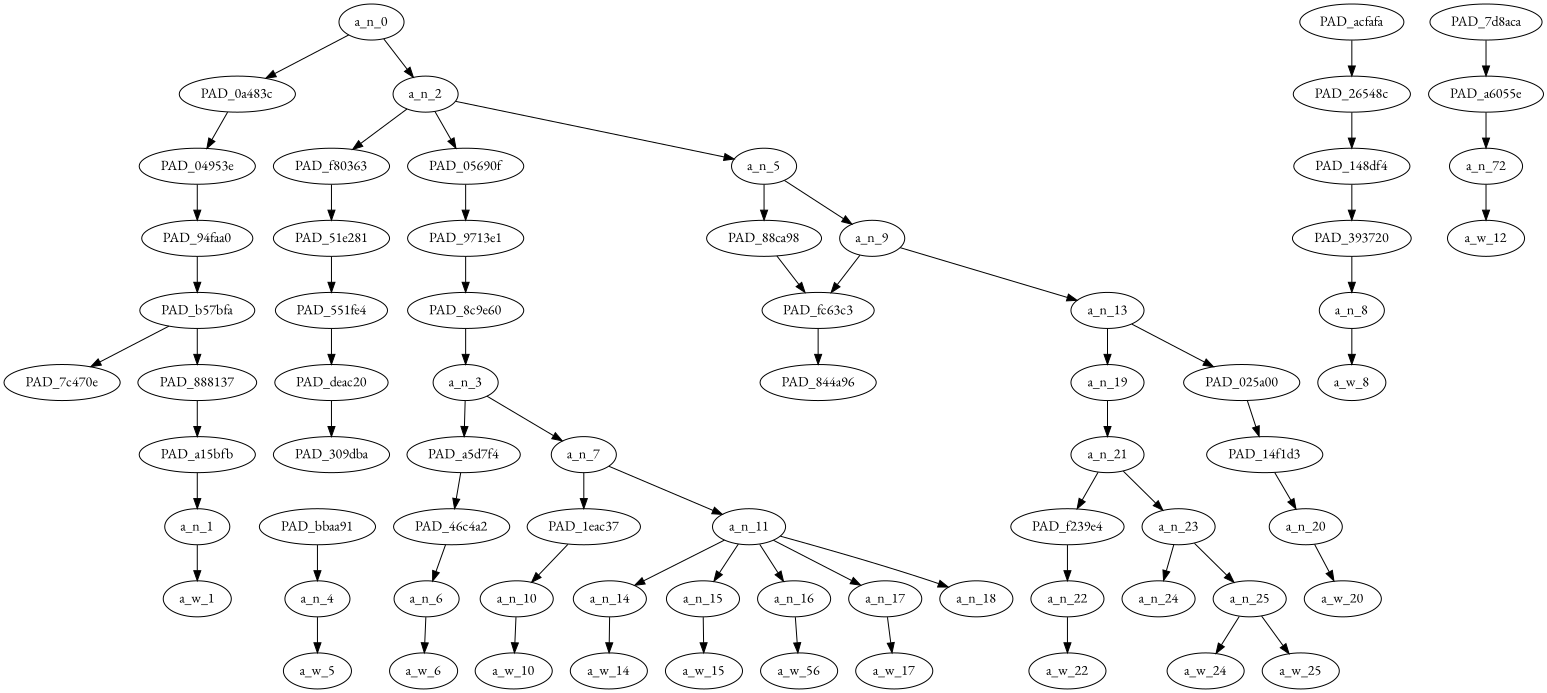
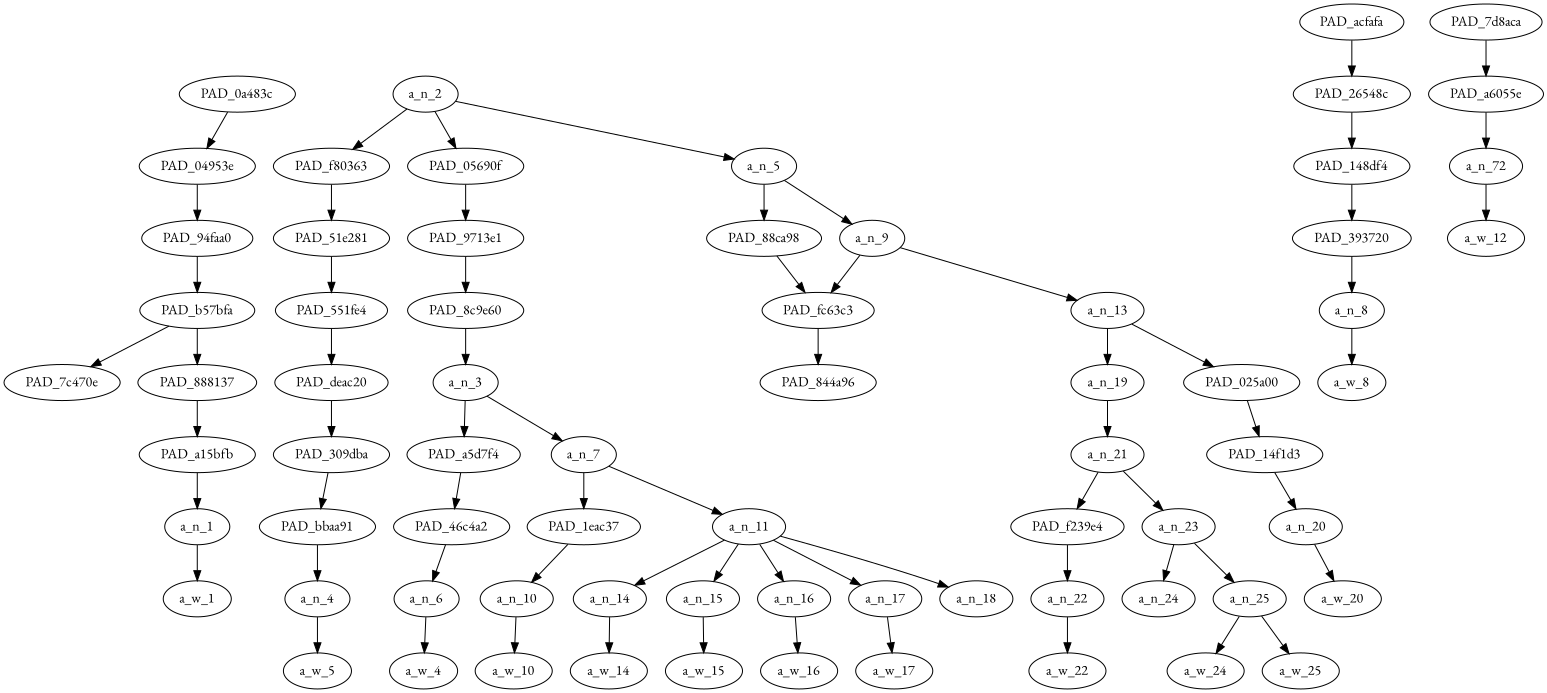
(372, 22) -> none
none -> (325, 486)
(424, 671) -> (424, 671)
(799, 671) -> (799, 671)
